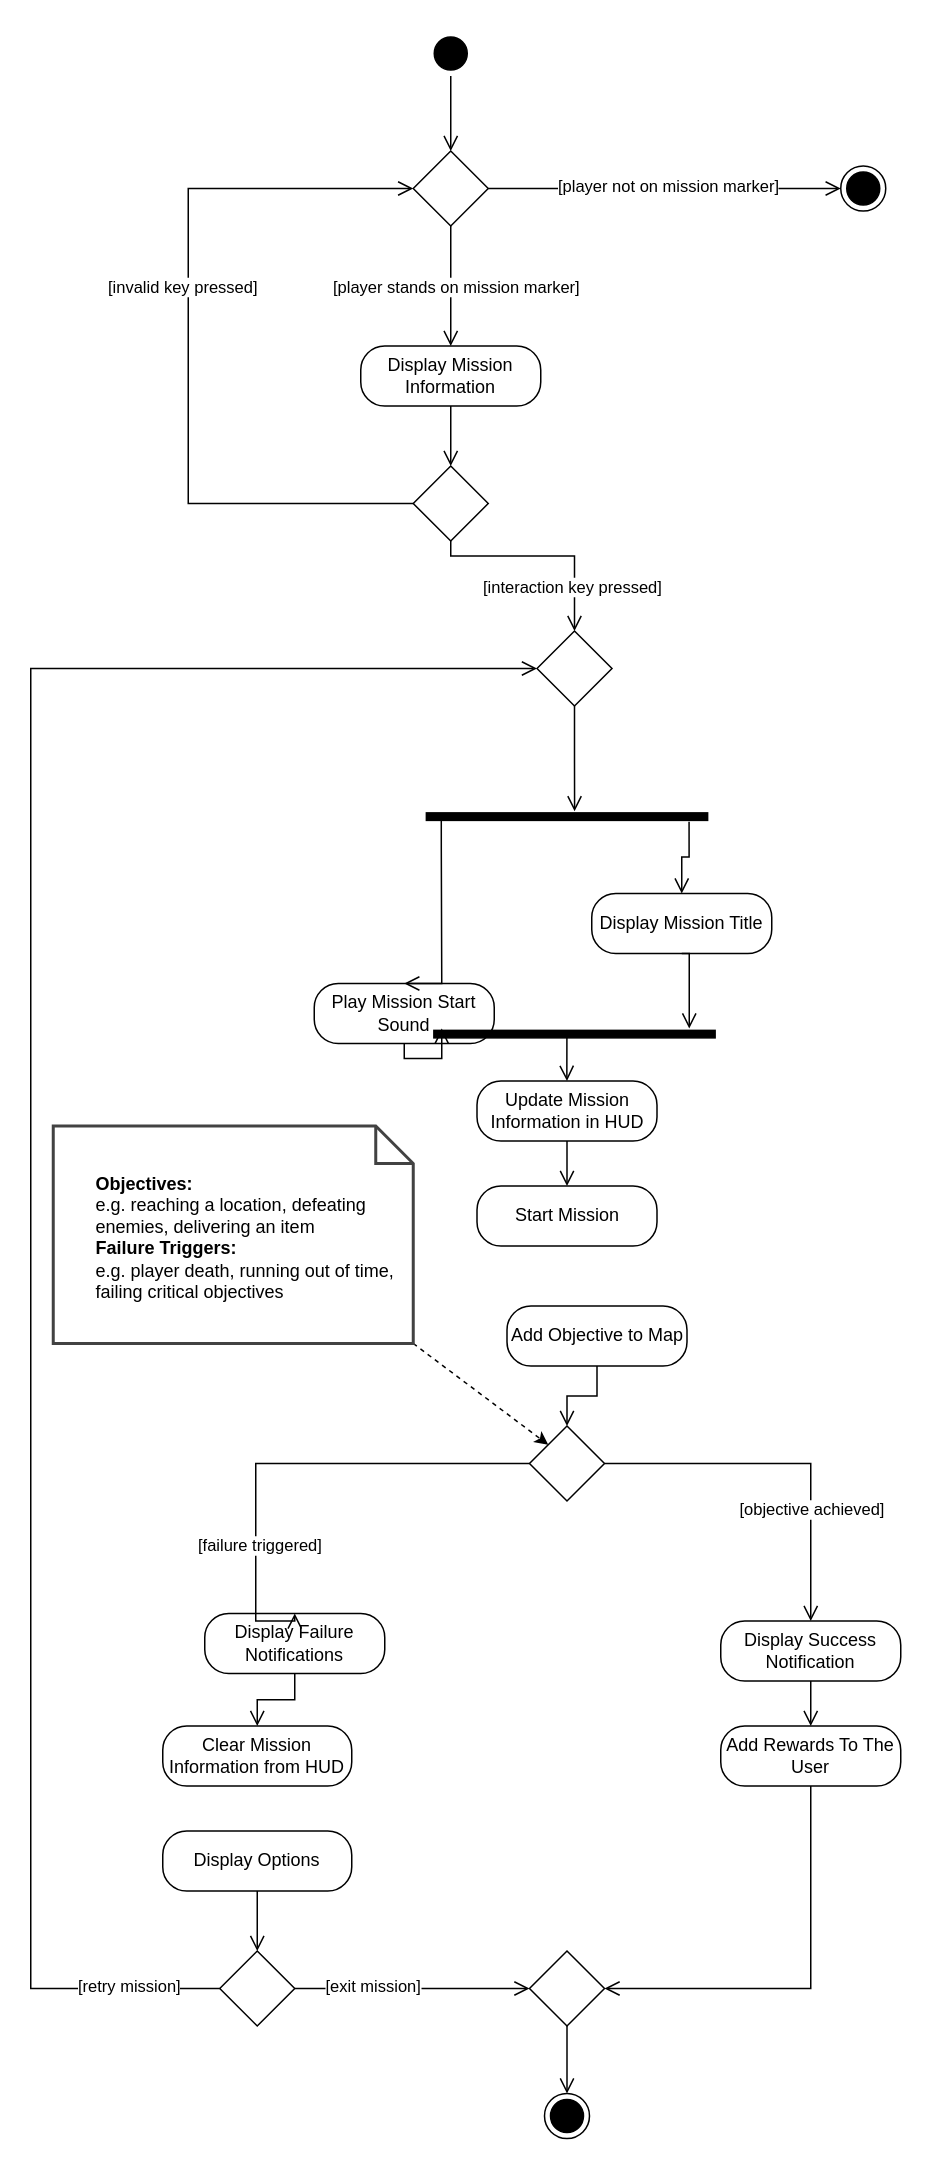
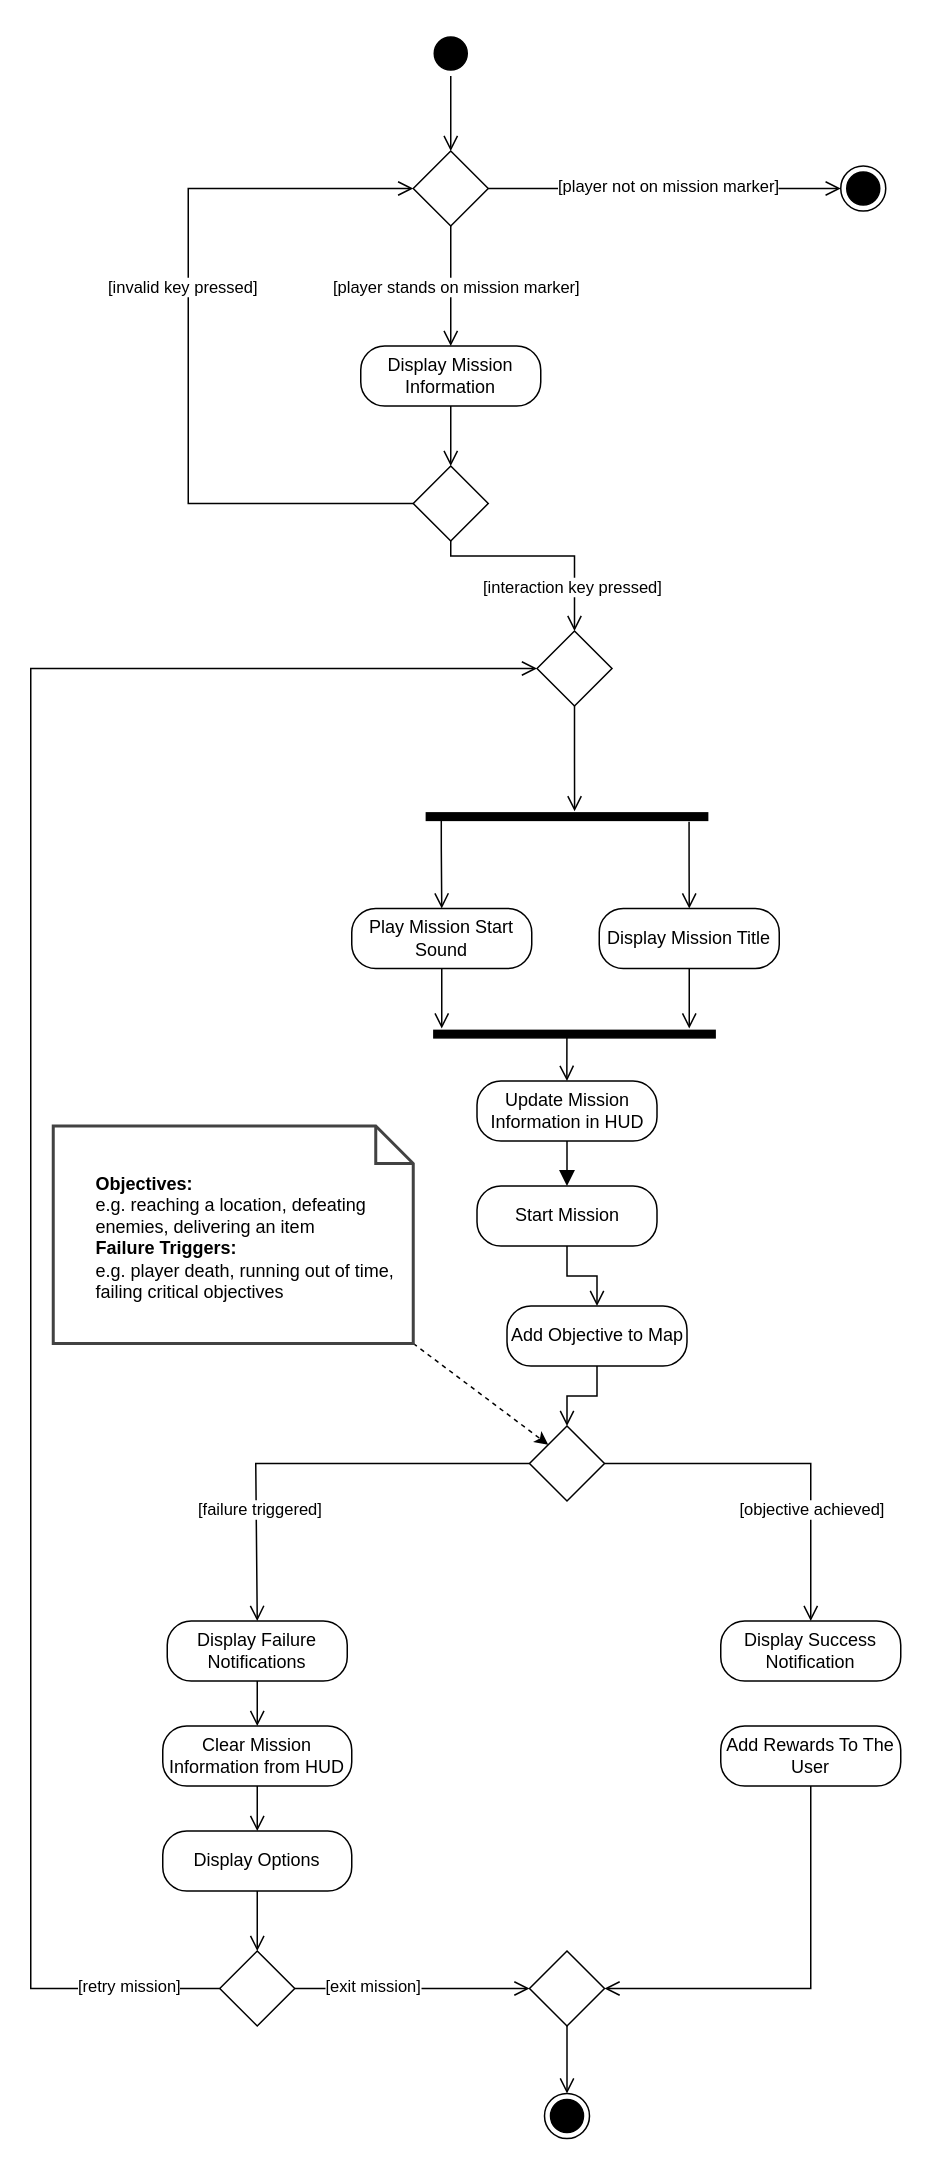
(682, 923) -> (689, 938)
(404, 1013) -> (442, 938)
(567, 1174) -> (567, 1170)
none -> (580, 1276)
(295, 1643) -> (257, 1651)
(811, 1701) -> none
none -> (257, 1806)
